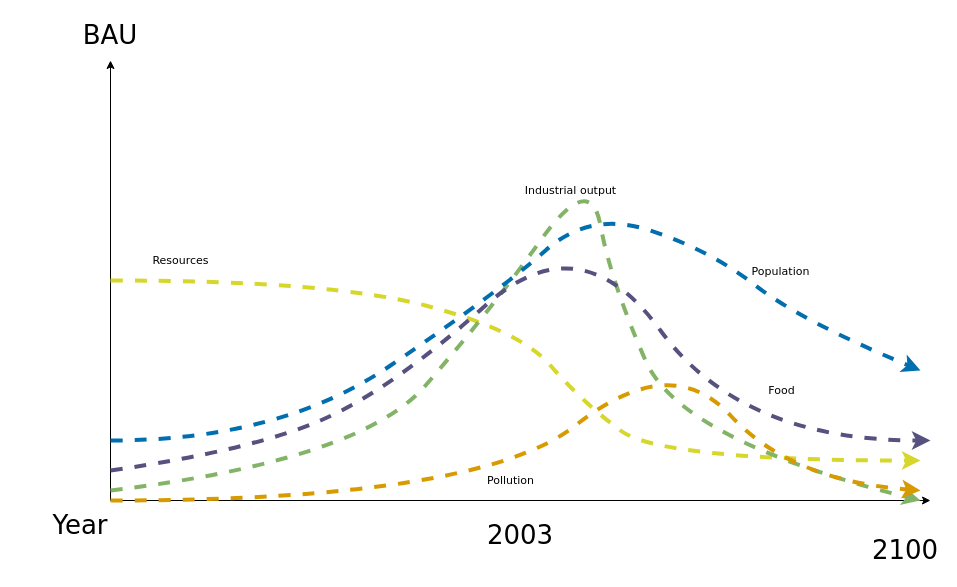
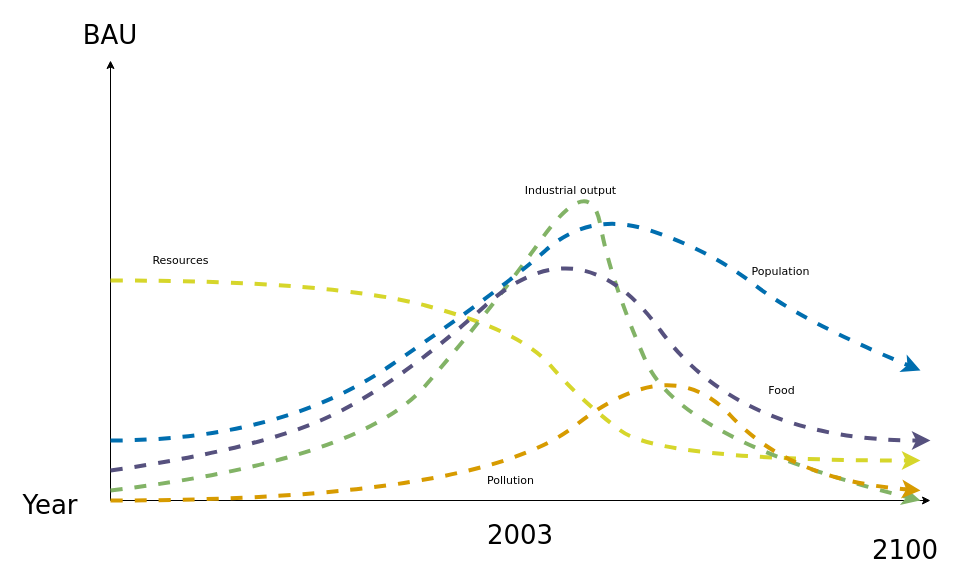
(81, 526) -> (51, 506)
